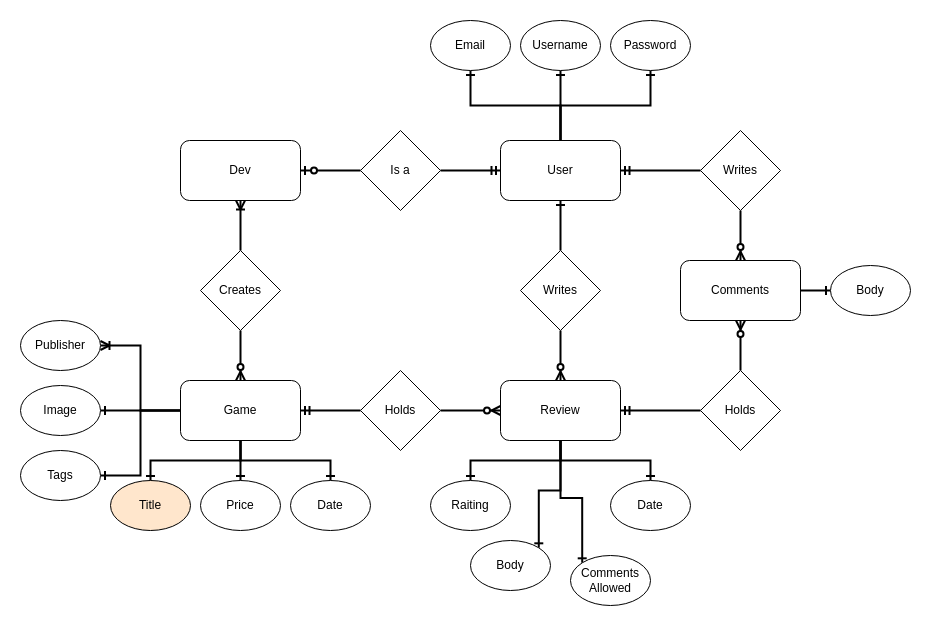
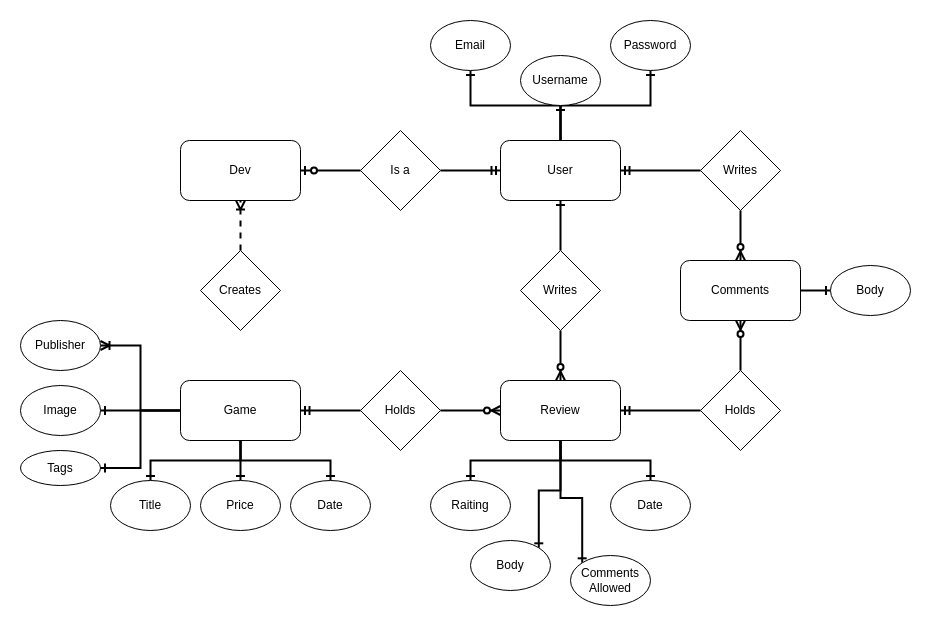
(561, 46) -> (561, 81)
(241, 226) -> (241, 226)
(241, 356) -> none
(61, 476) -> (61, 468)
(151, 506) -> (151, 506)
